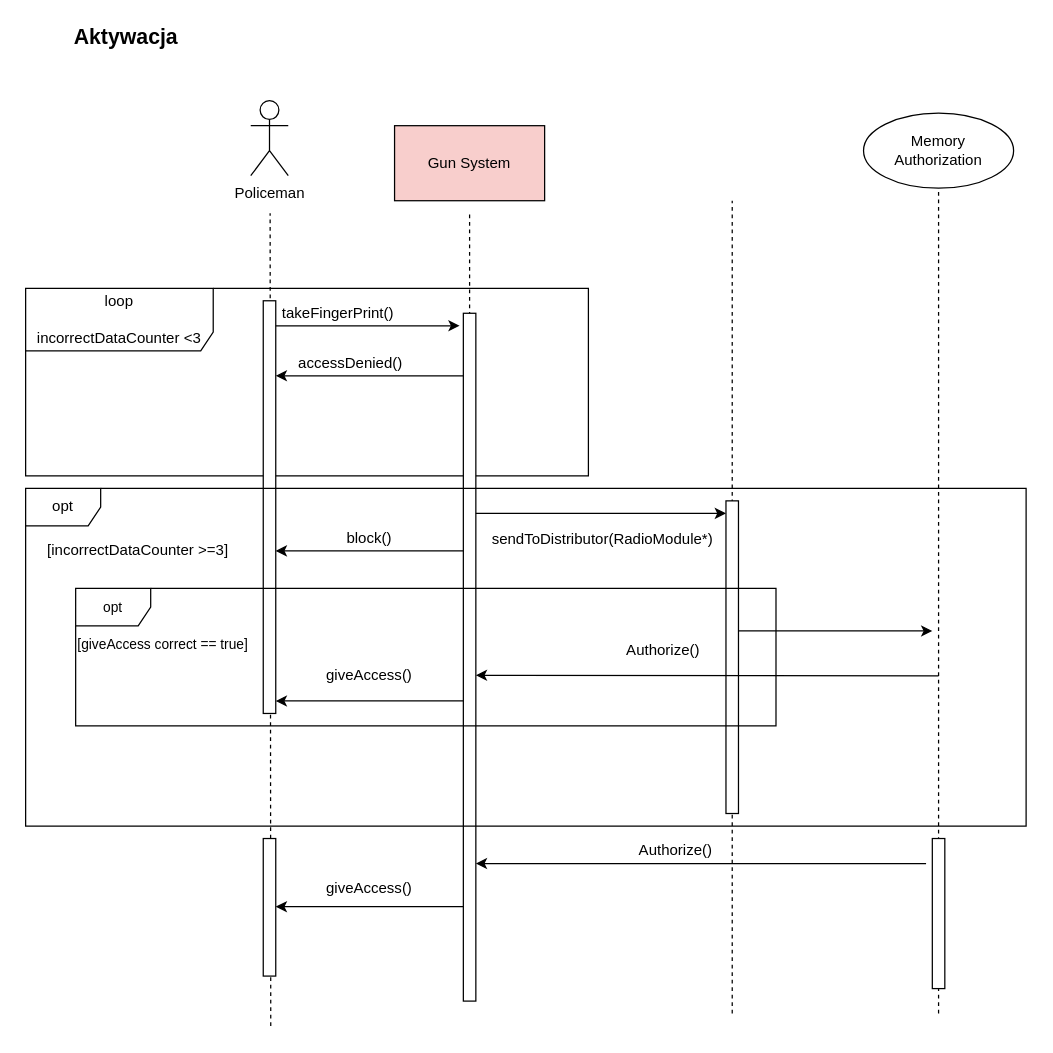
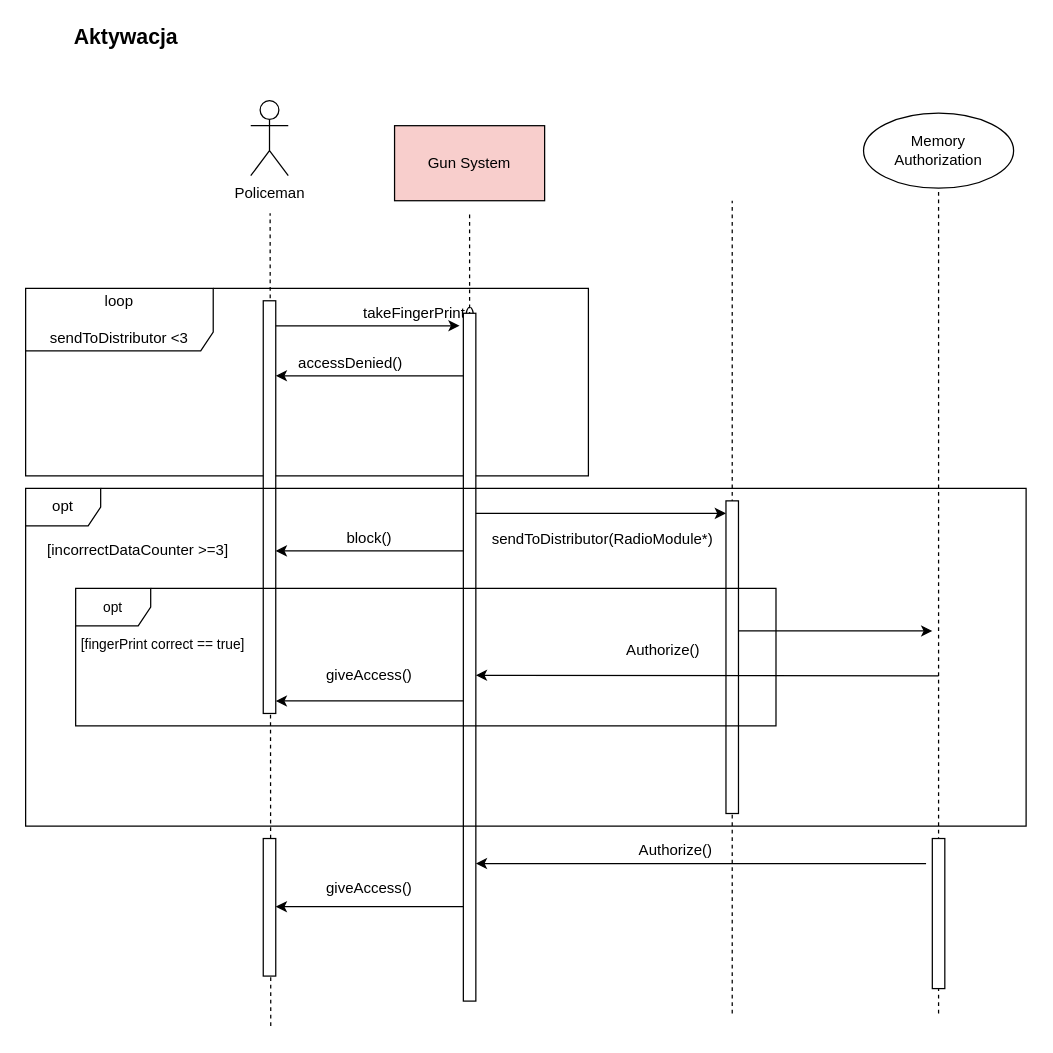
(338, 313) -> (419, 313)
(119, 319) -> (119, 319)
(163, 644) -> (163, 644)
